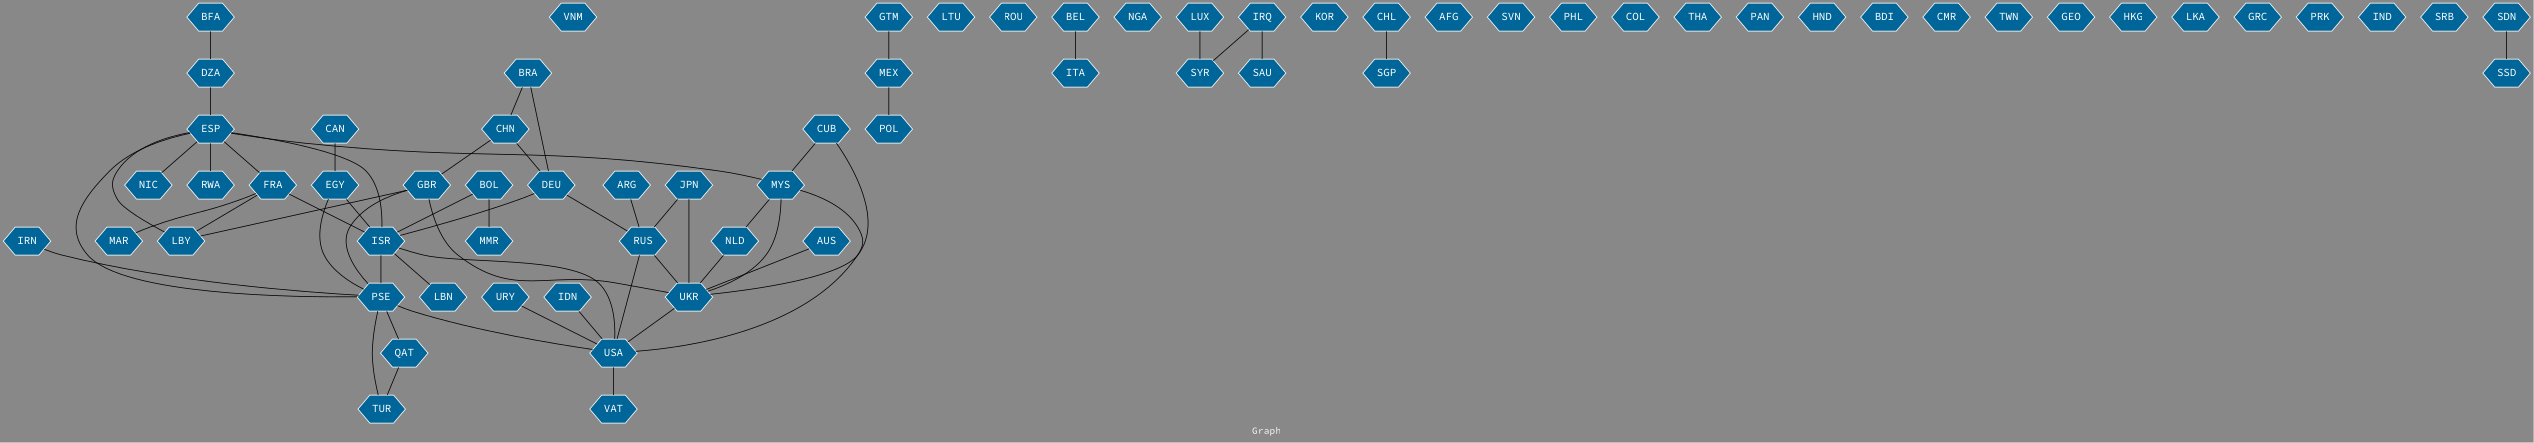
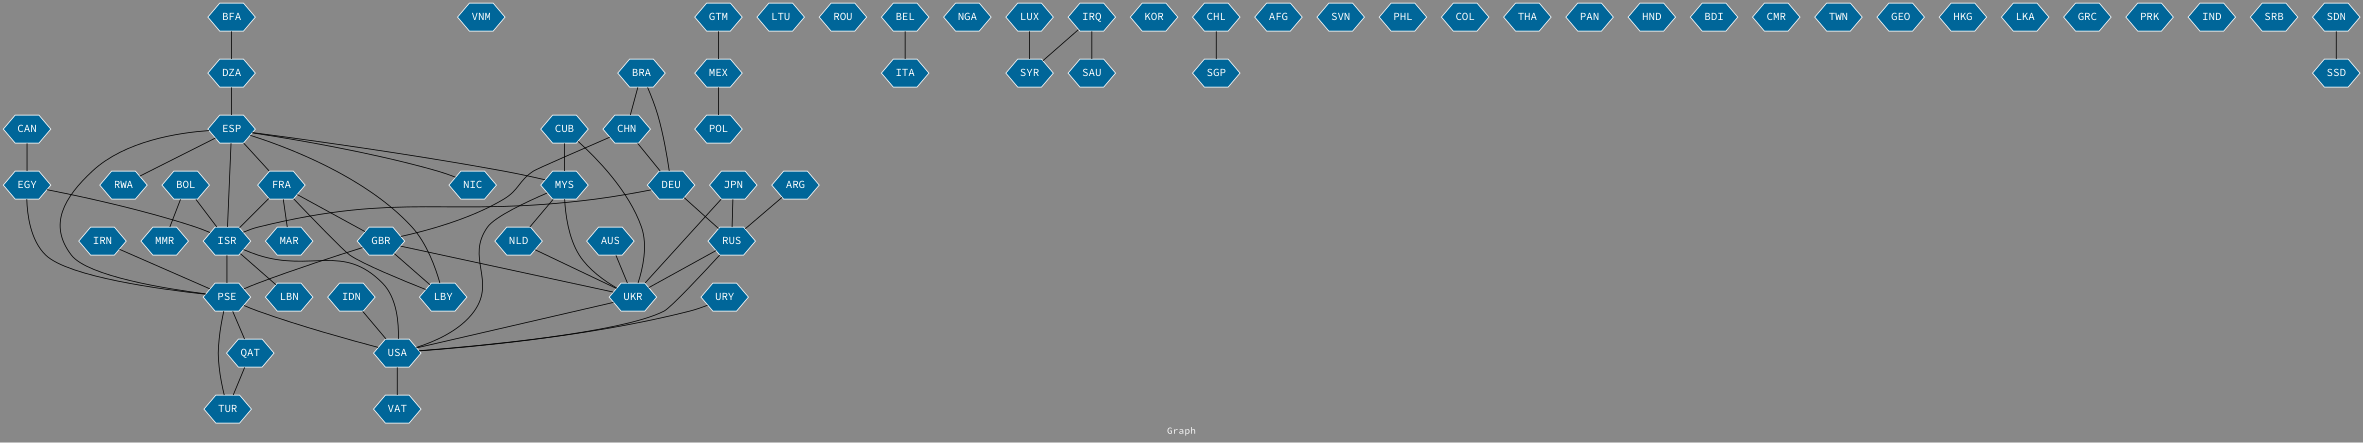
none -> (323, 209)
